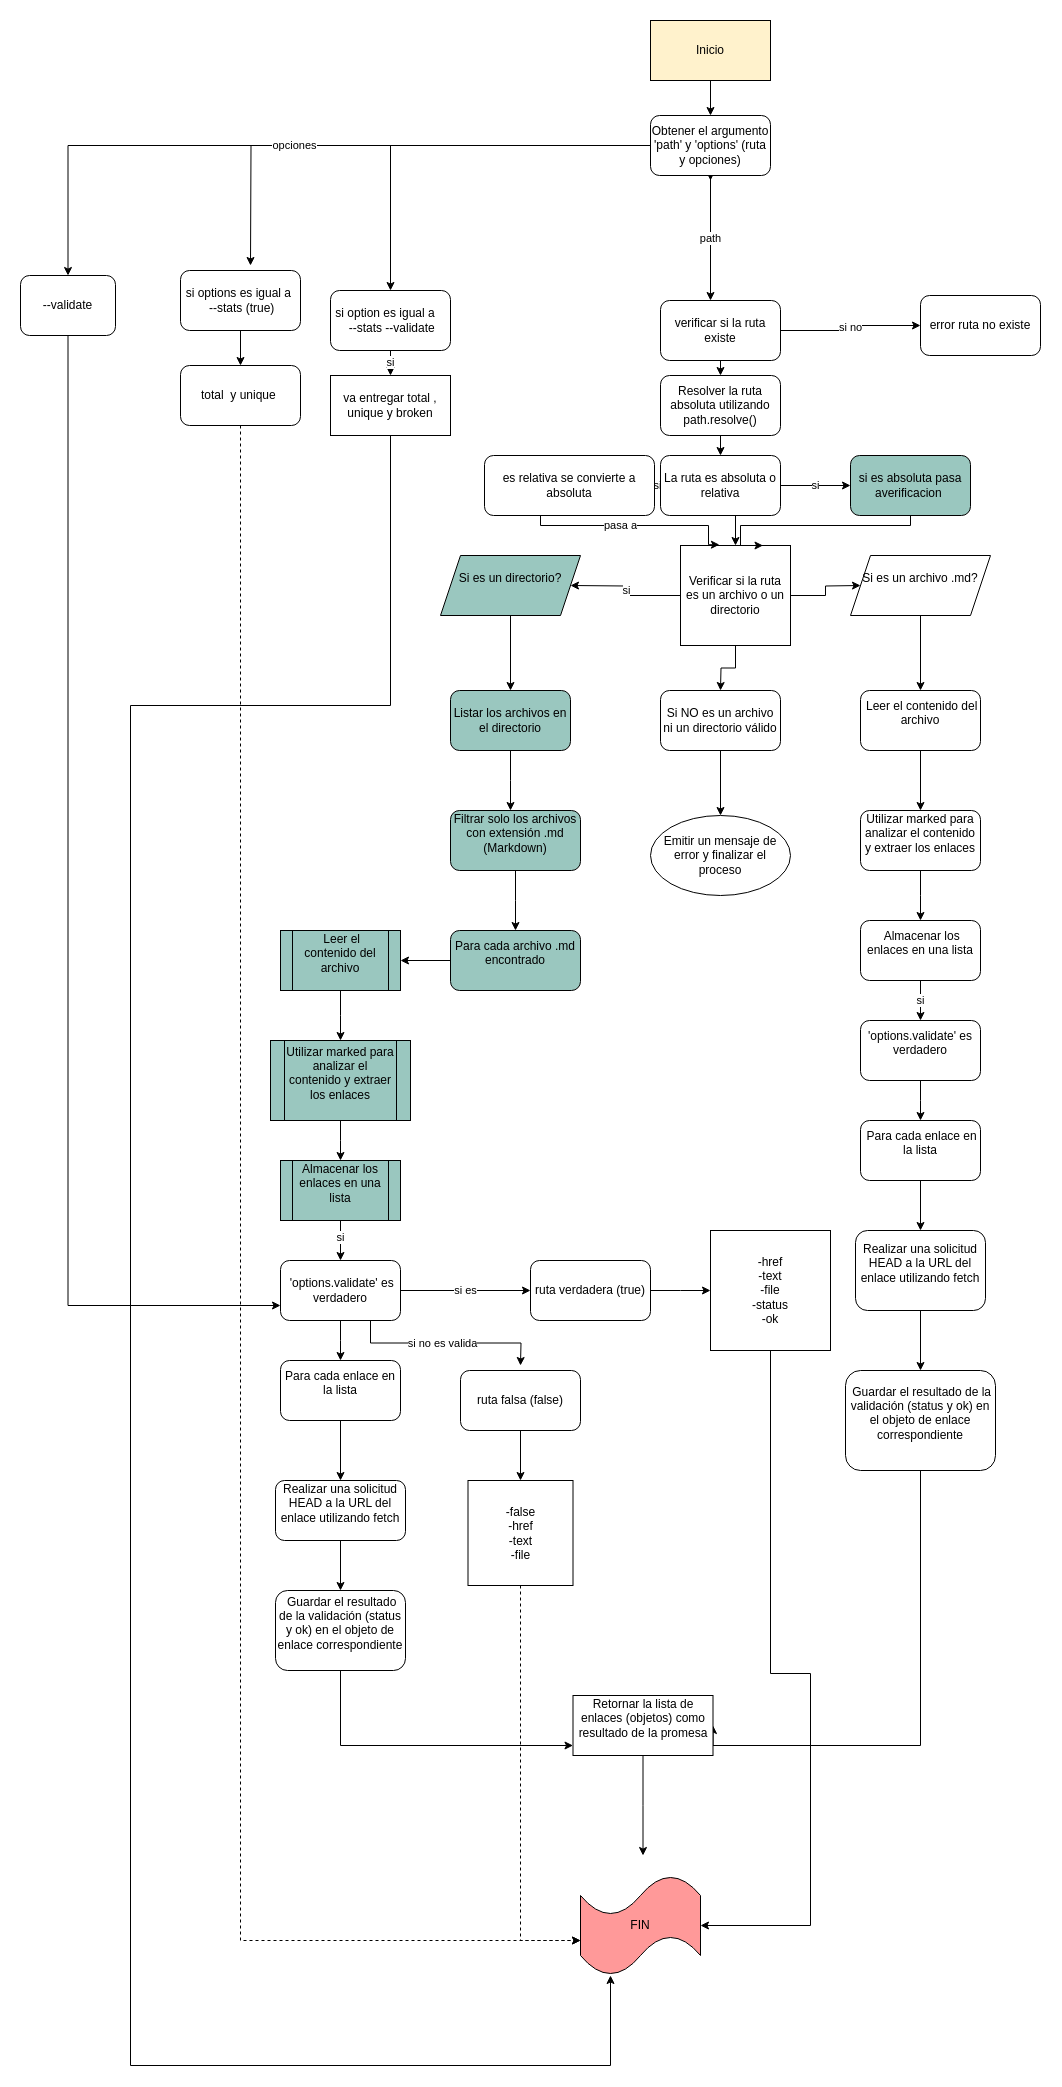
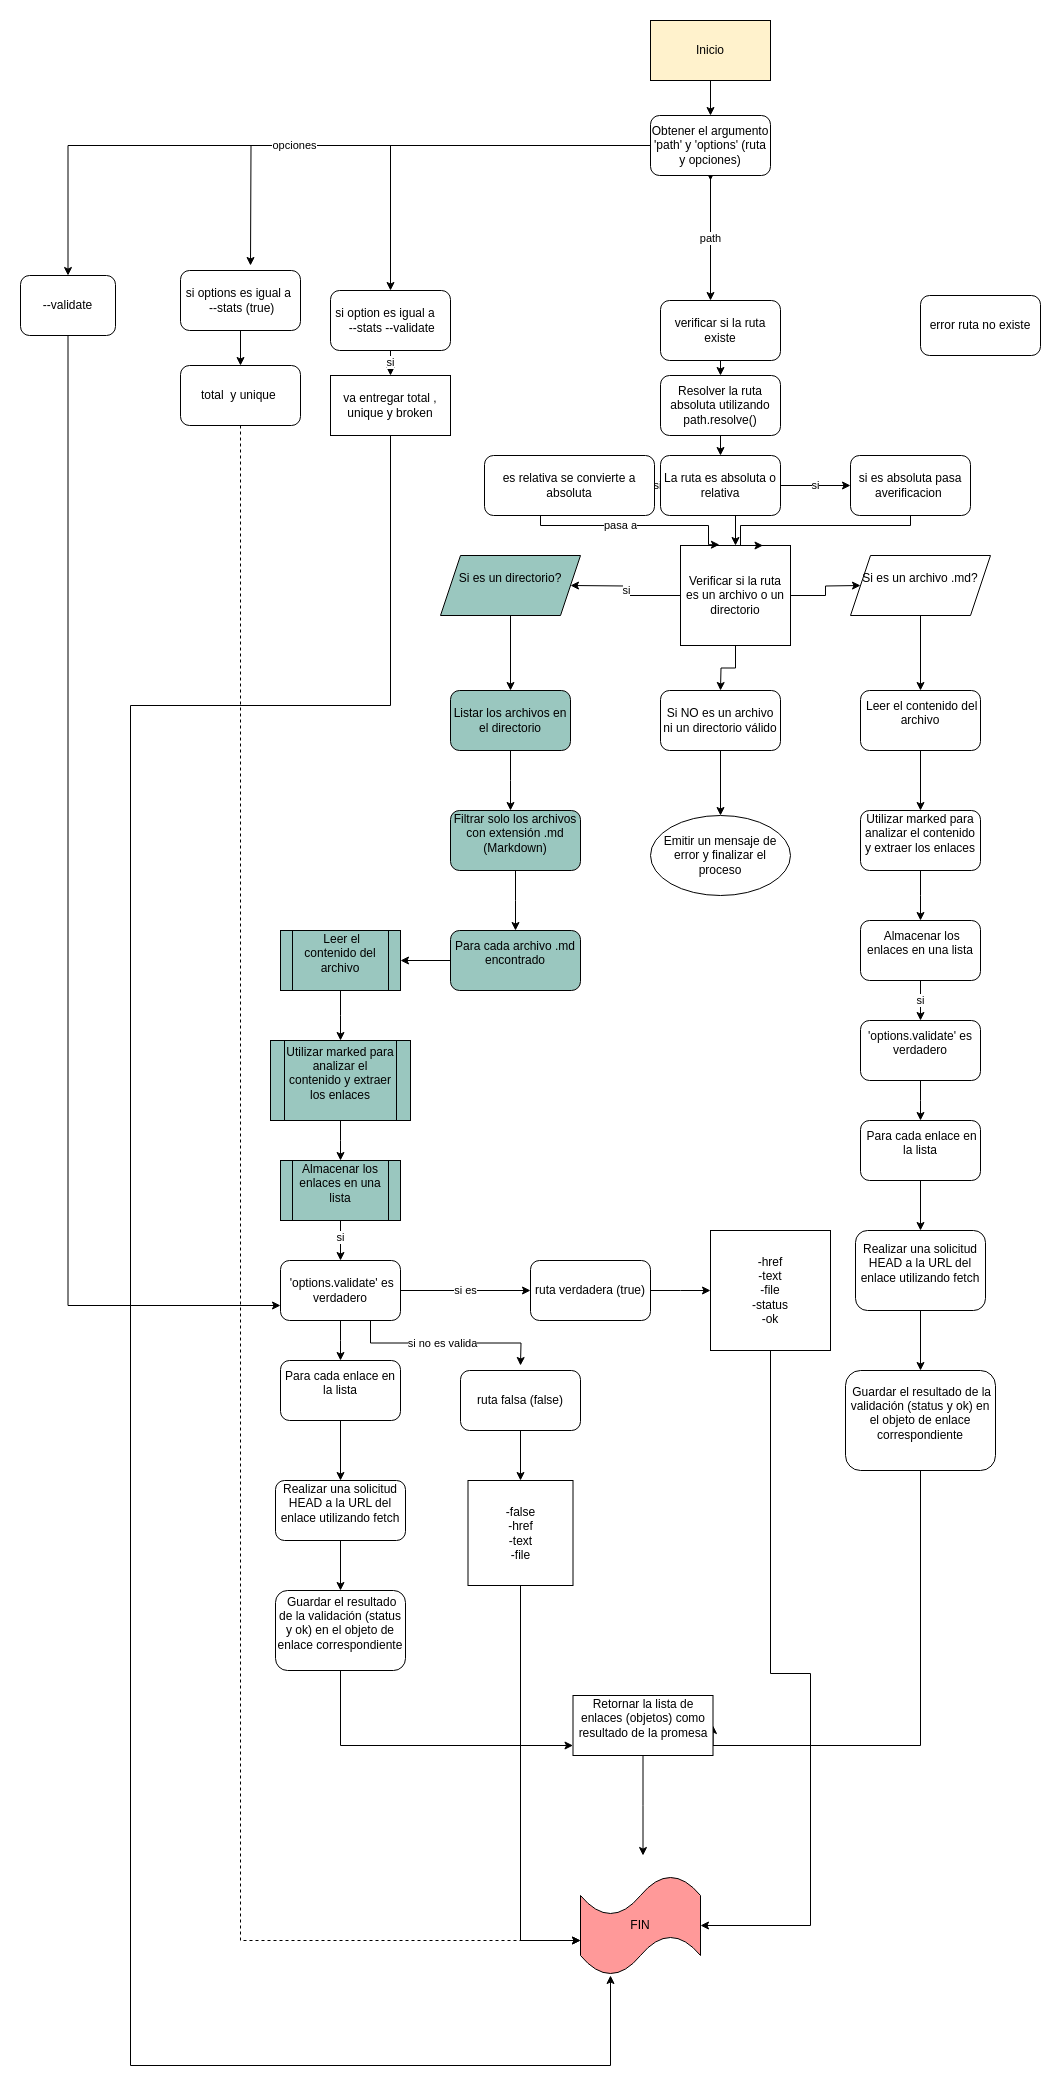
(850, 331) -> none
(911, 486) -> (911, 486)
(521, 1762) -> (521, 1762)
